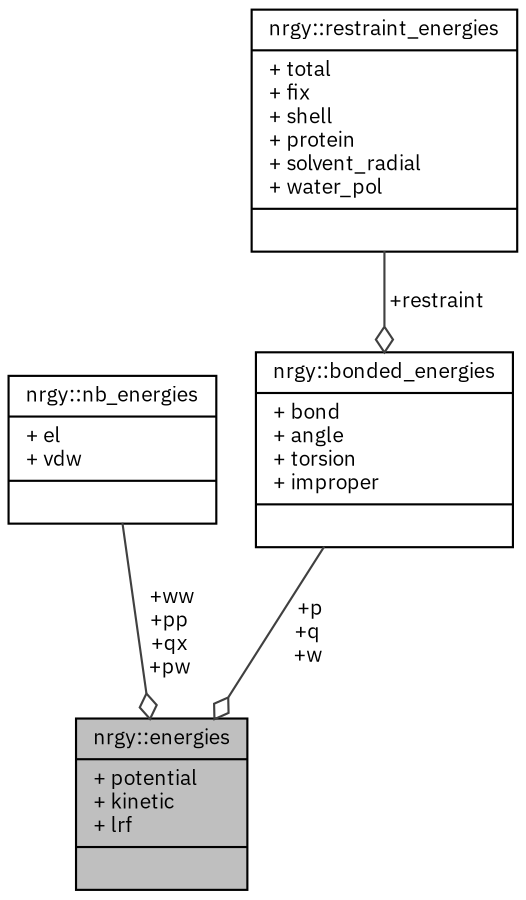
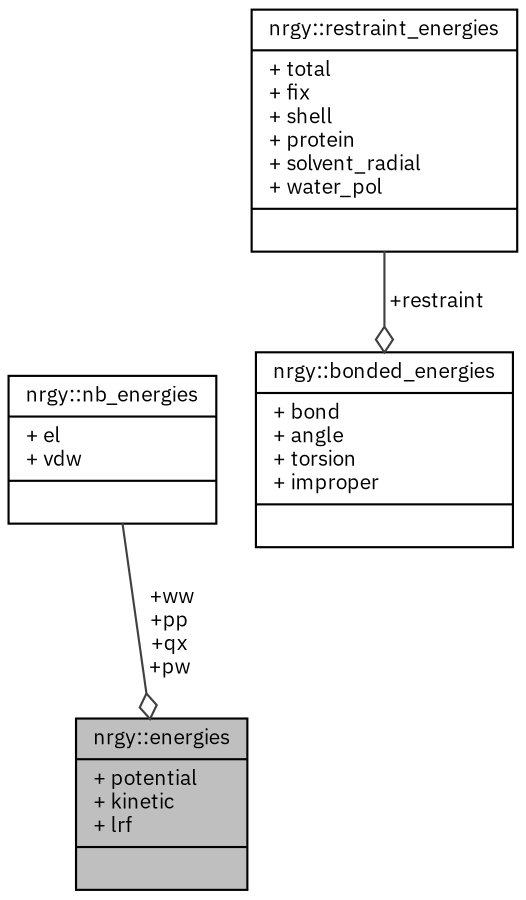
(276, 622) -> none
